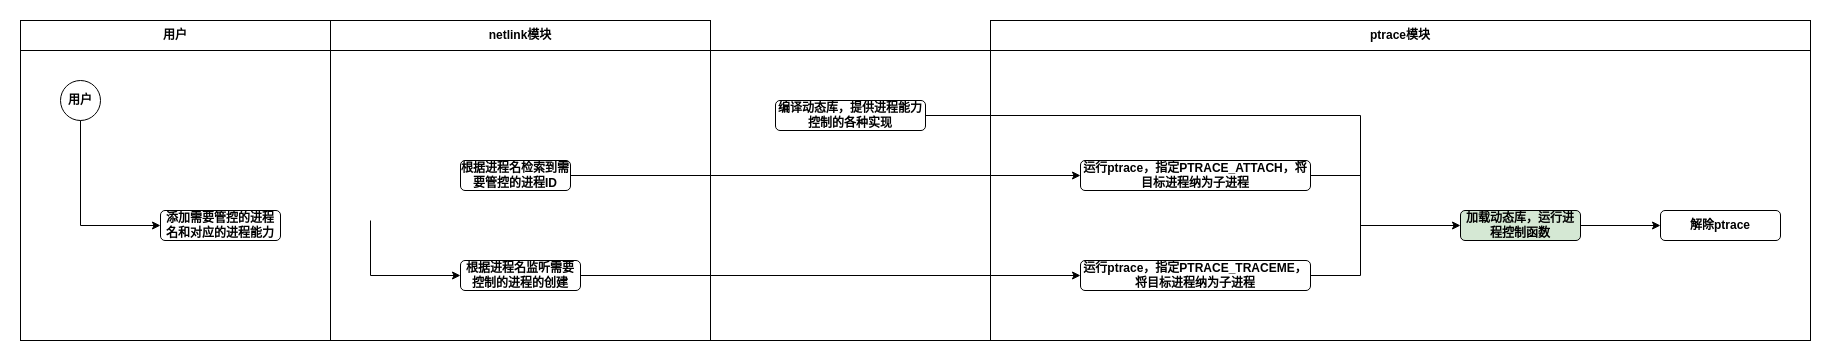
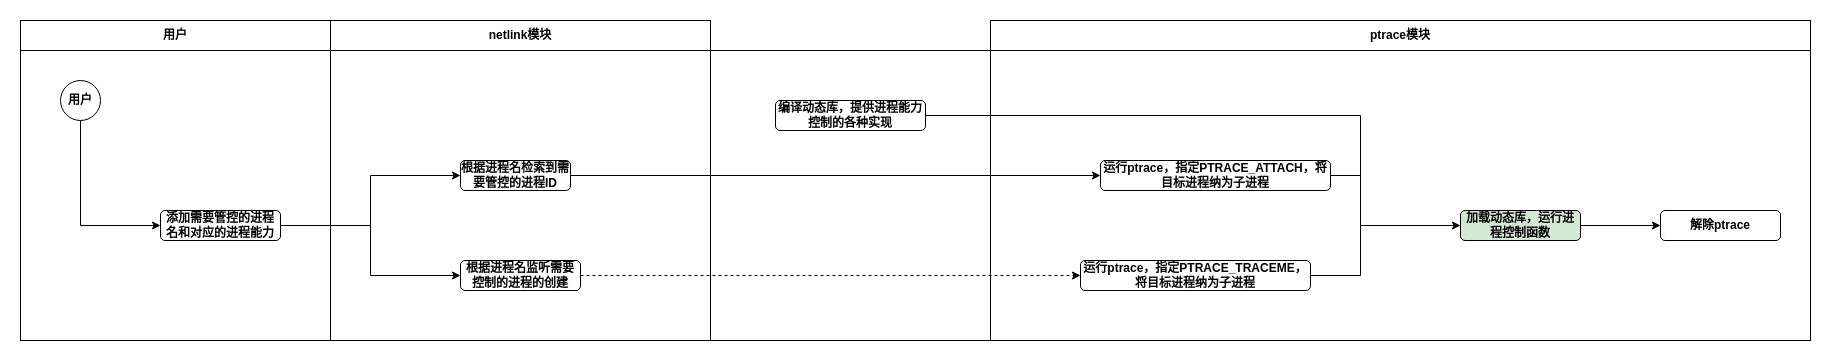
none -> (391, 176)
(1196, 176) -> (1216, 176)
(828, 276) -> (828, 276)
